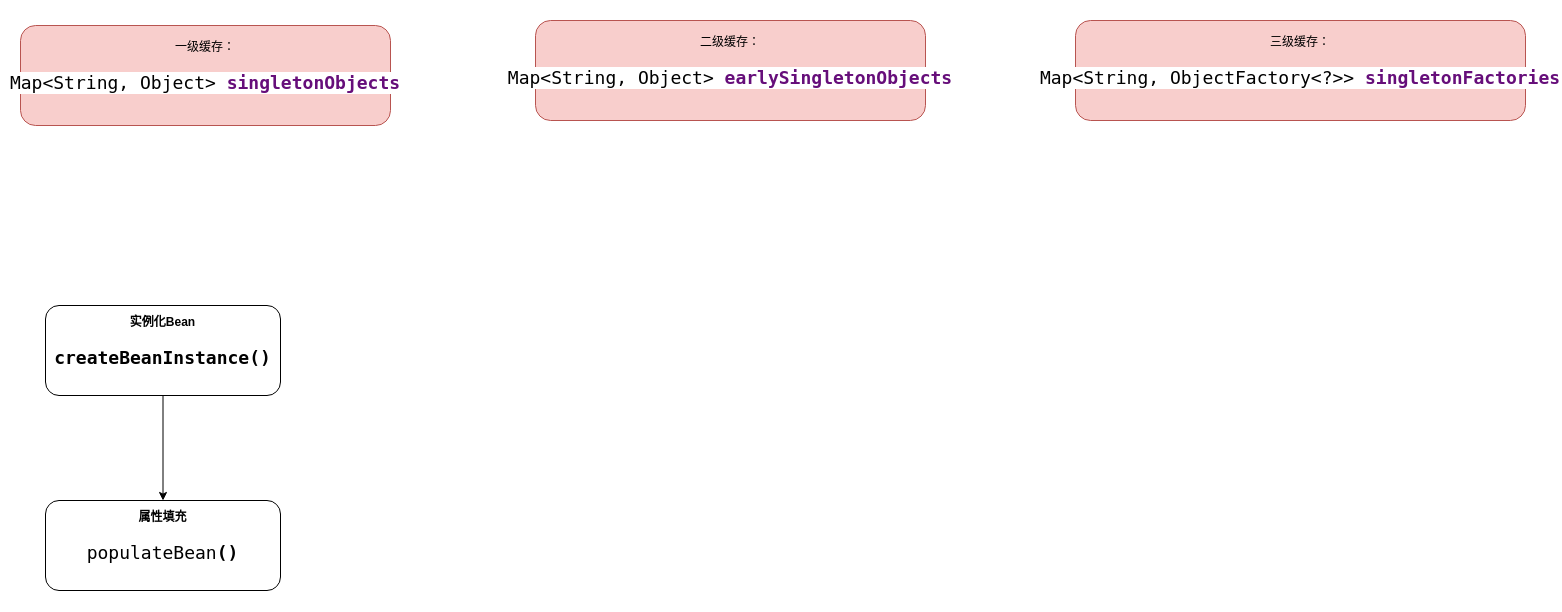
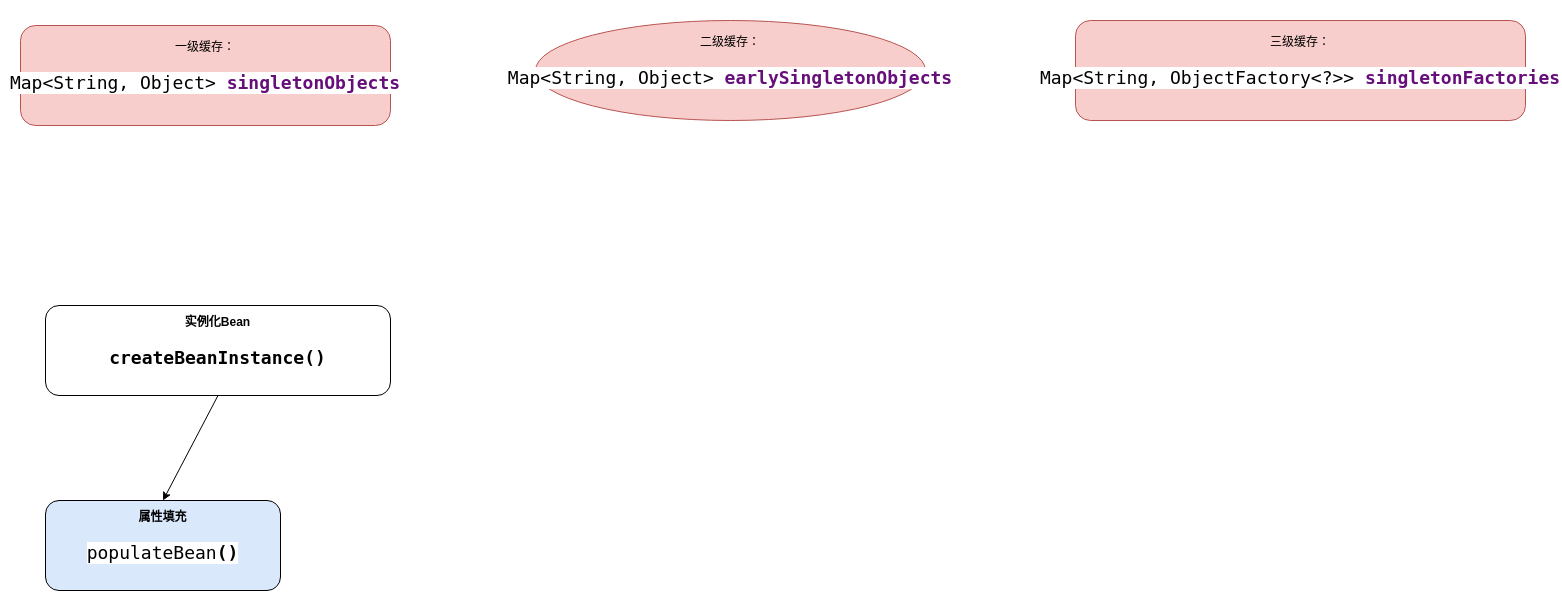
(731, 71) -> (731, 71)
(163, 351) -> (218, 351)
(163, 546) -> (163, 546)
